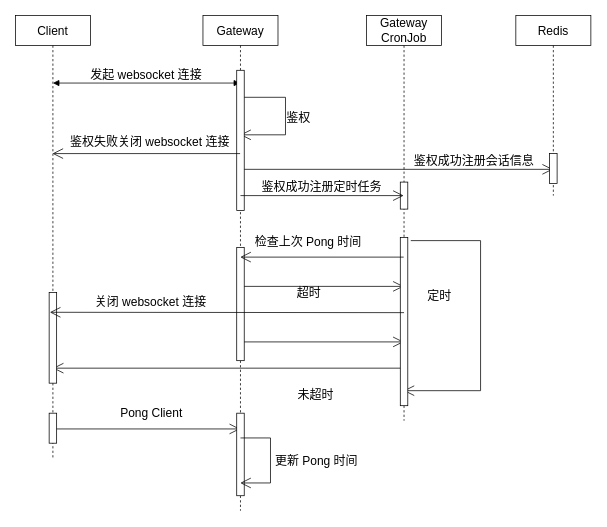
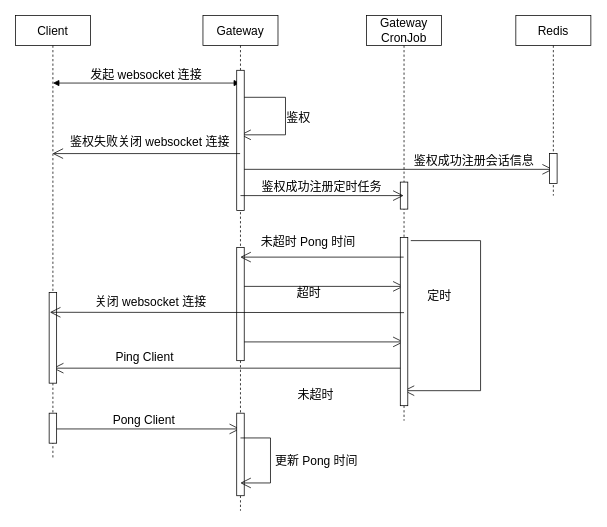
(308, 242) -> (308, 242)
none -> (144, 357)
(151, 412) -> (144, 420)
